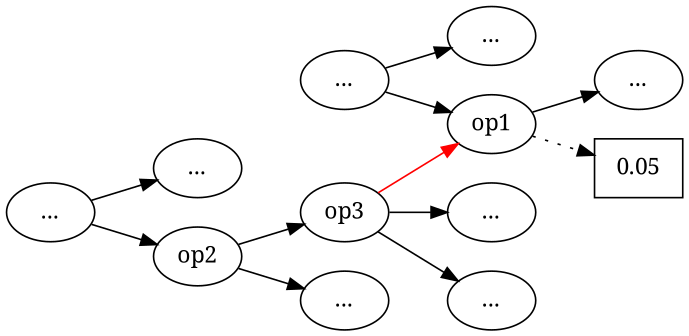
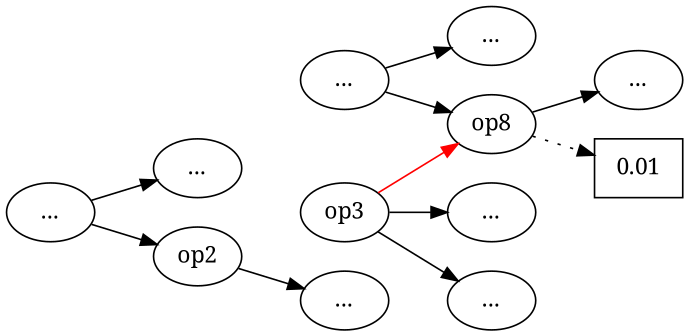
(492, 124) -> (492, 124)
(639, 168) -> (639, 168)
(263, 237) -> none
